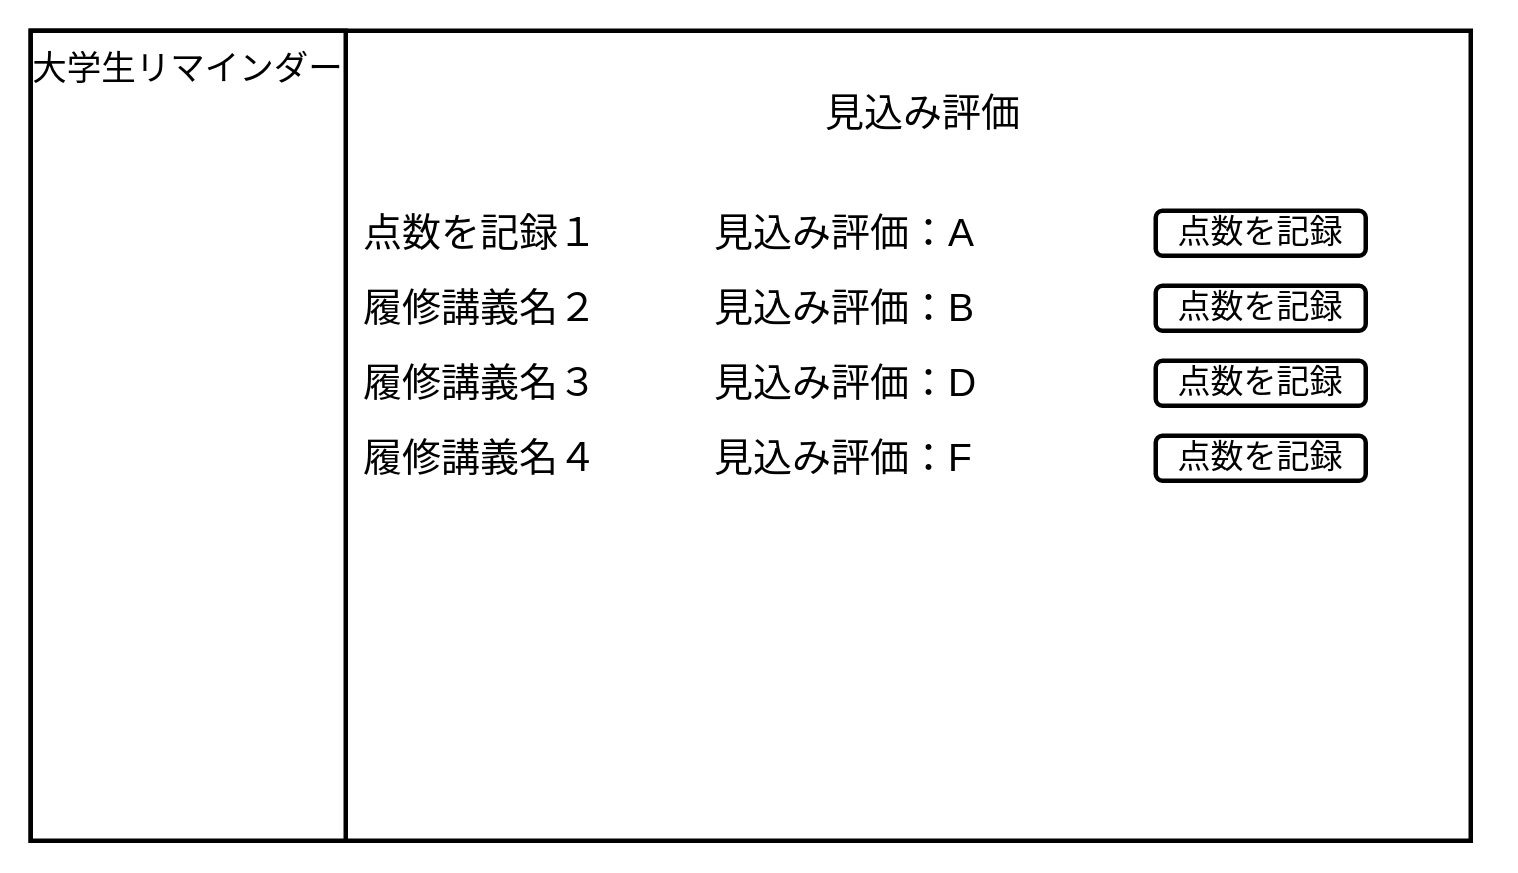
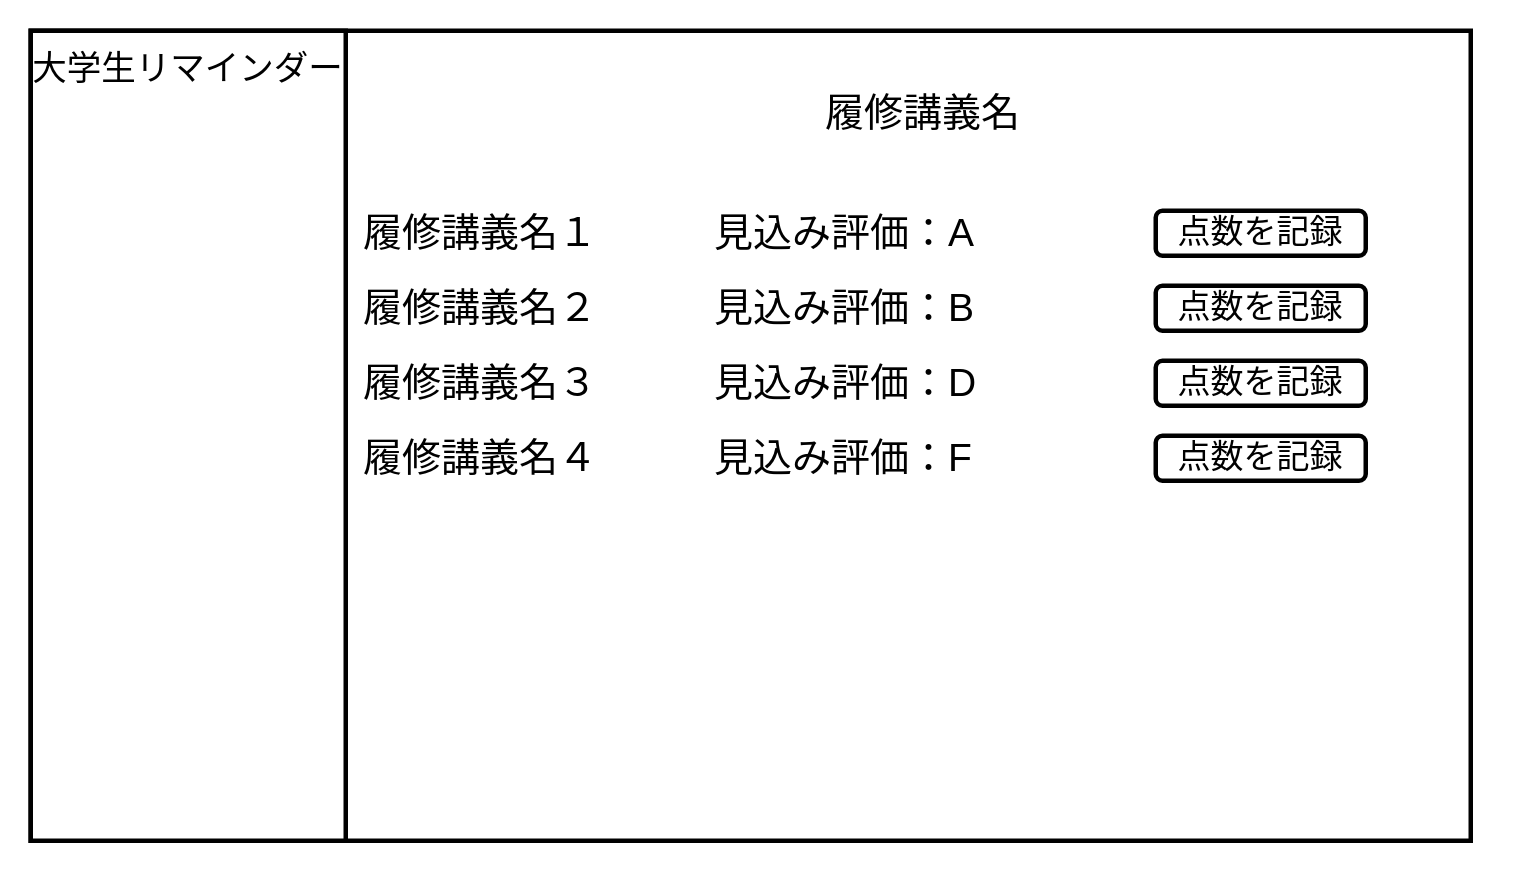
(923, 113) -> (923, 113)
(667, 233) -> (667, 233)
